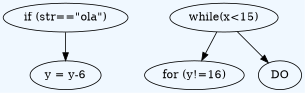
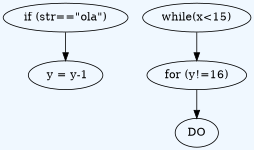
(250, 44) -> (197, 100)
(66, 75) -> (66, 75)
